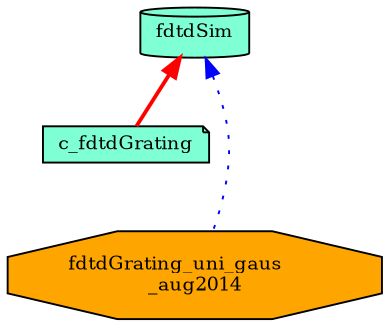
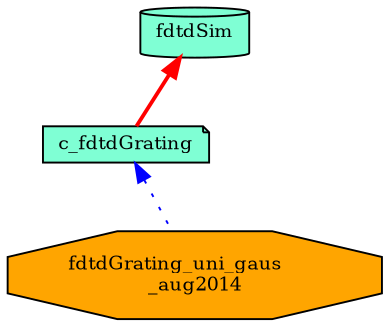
(229, 153) -> (158, 206)
